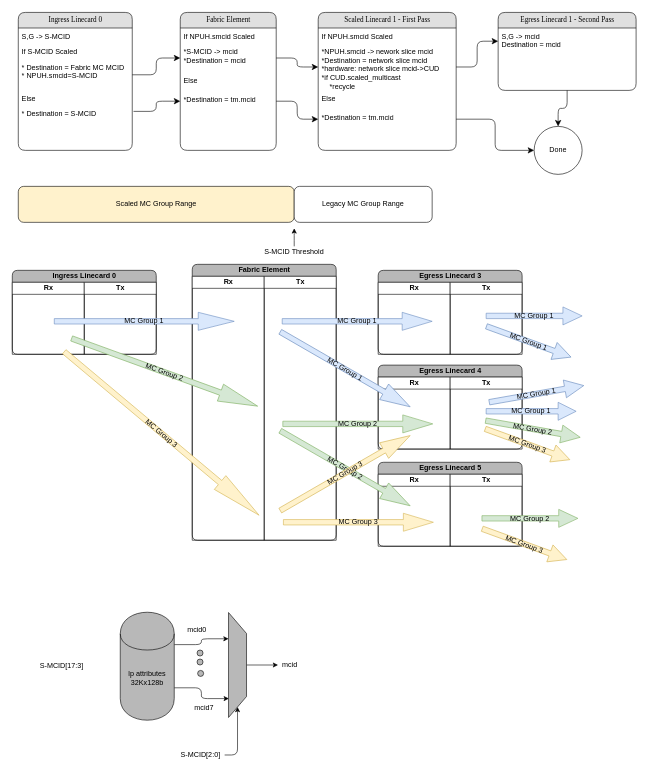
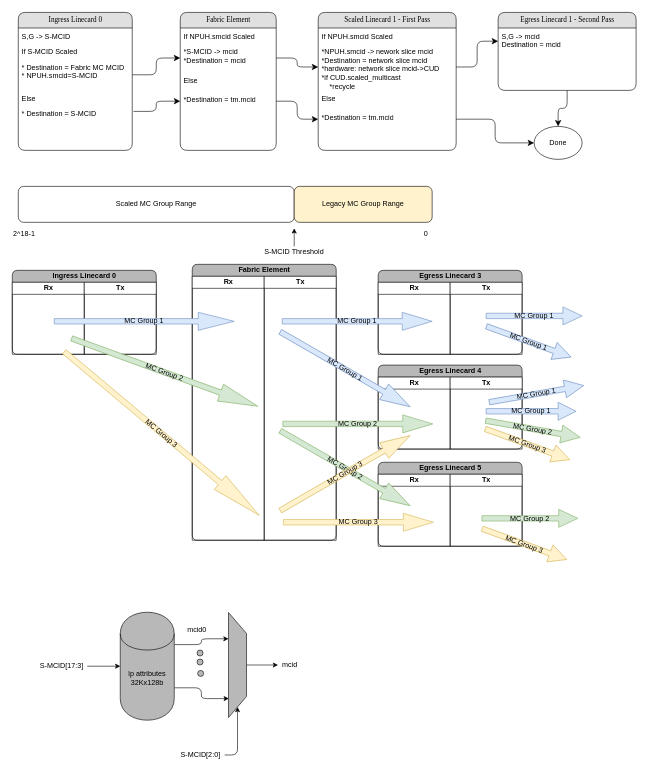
(558, 150) -> (558, 143)
(156, 204) -> (156, 204)
(363, 204) -> (363, 204)
none -> (24, 234)
none -> (426, 234)
none -> (114, 666)
(204, 708) -> none
